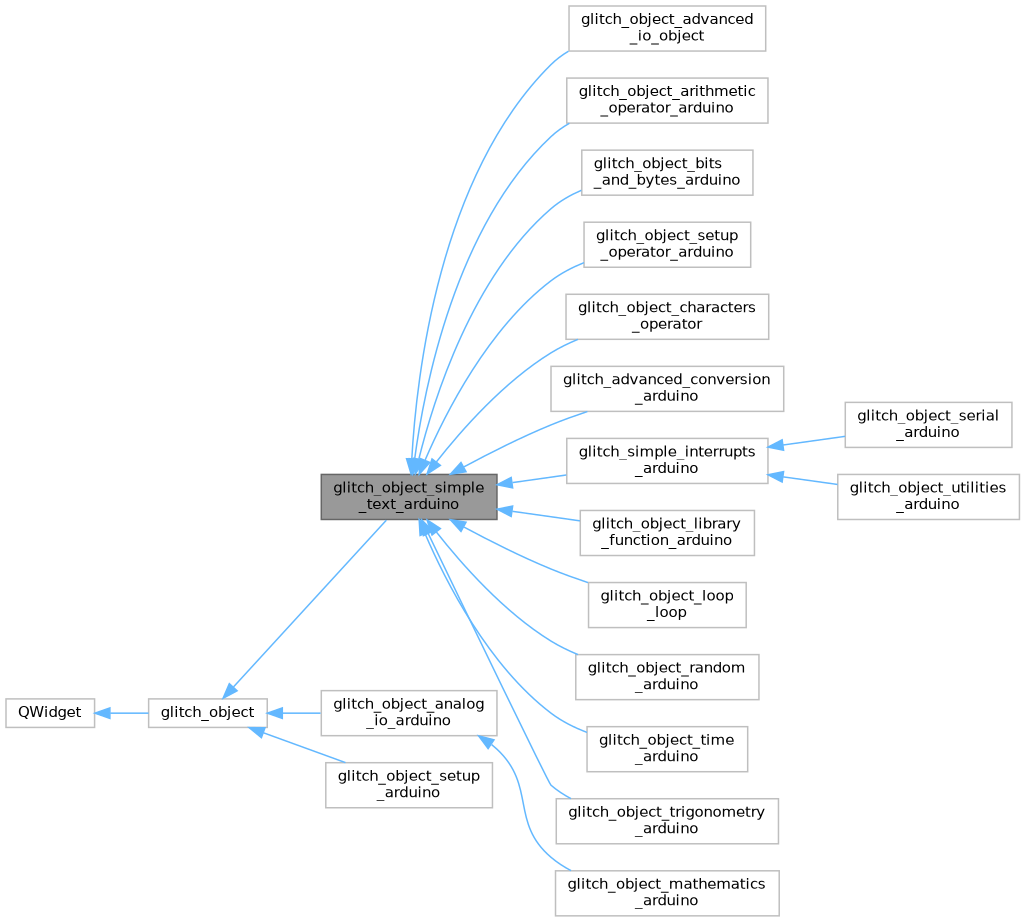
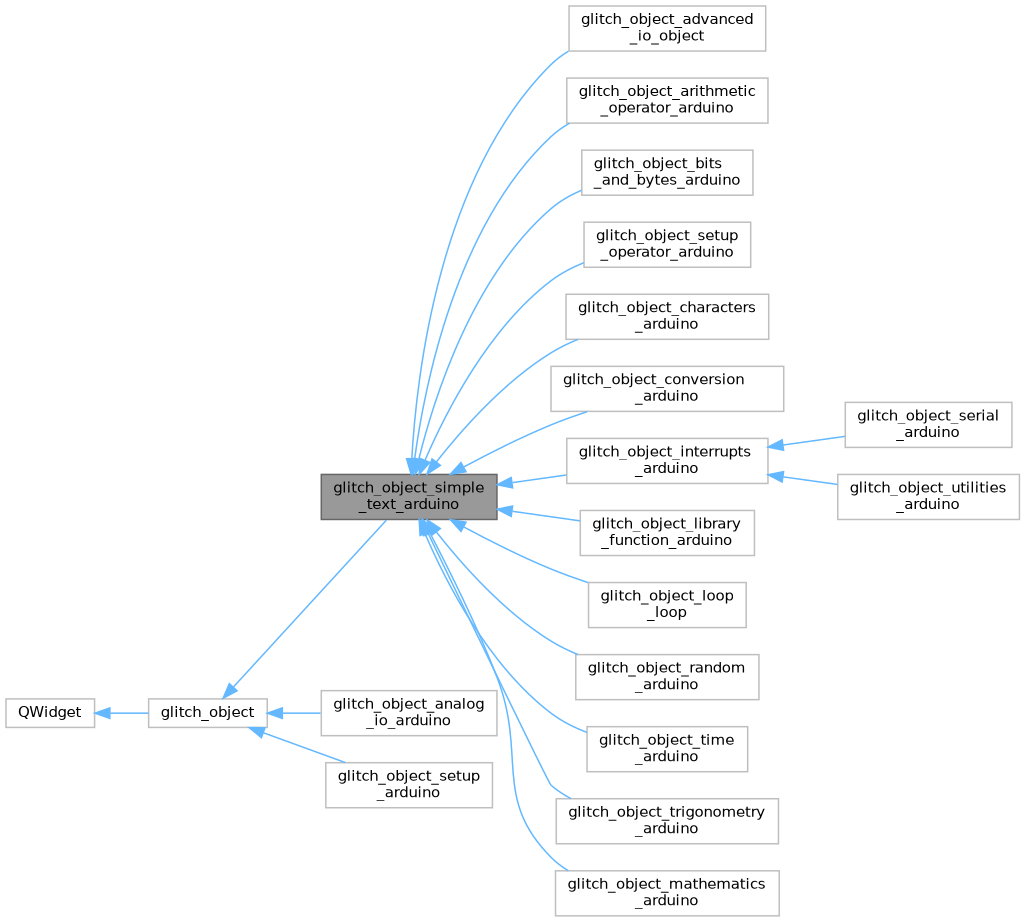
(667, 317) -> (667, 317)
(667, 389) -> (667, 389)
(667, 461) -> (667, 461)
(525, 812) -> (509, 722)
